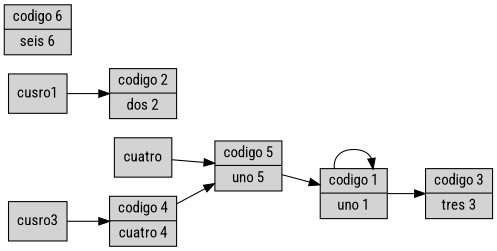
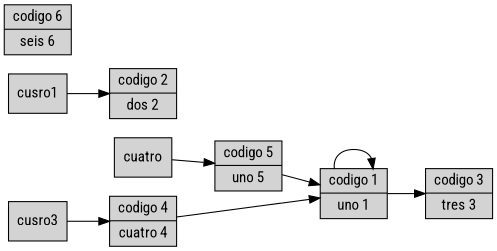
(191, 196) -> (243, 208)
